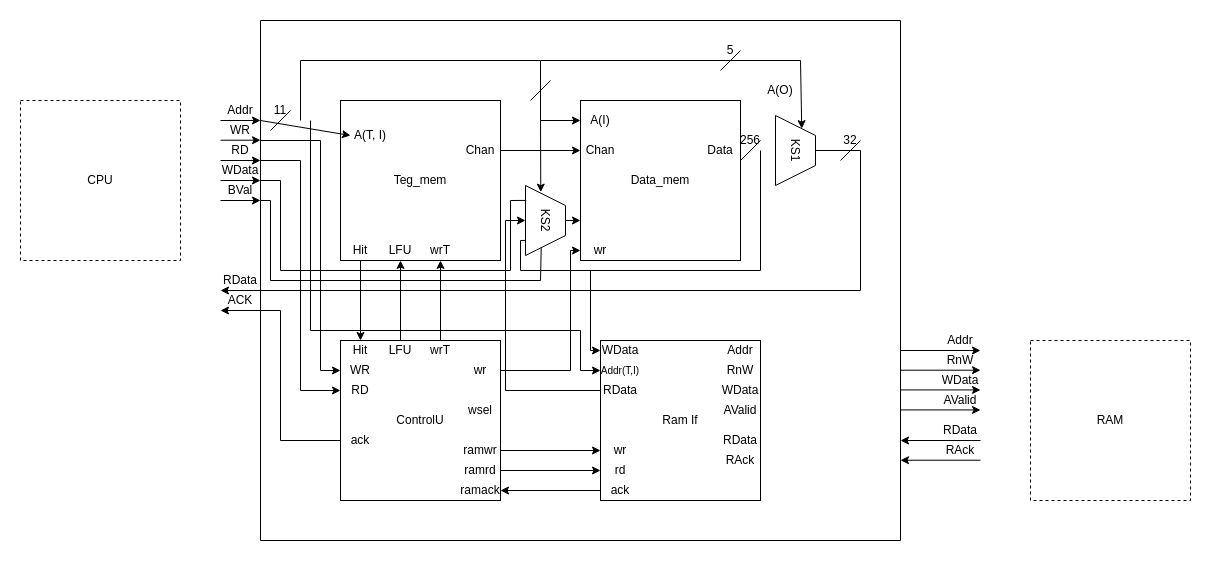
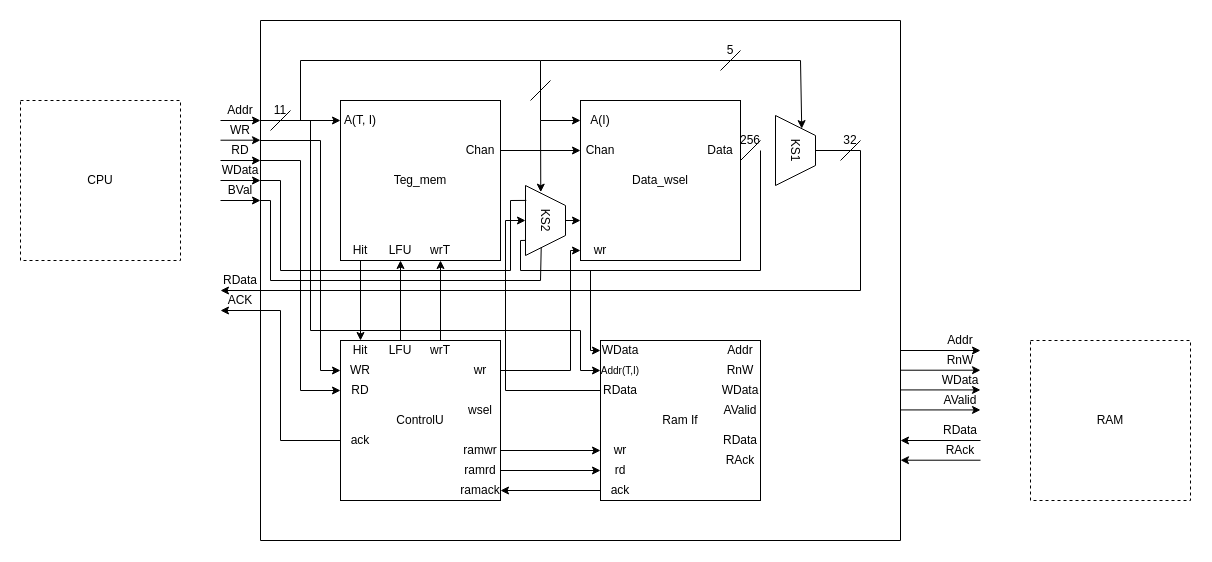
(781, 91) -> none
(371, 136) -> (361, 121)
(661, 181) -> (661, 181)
